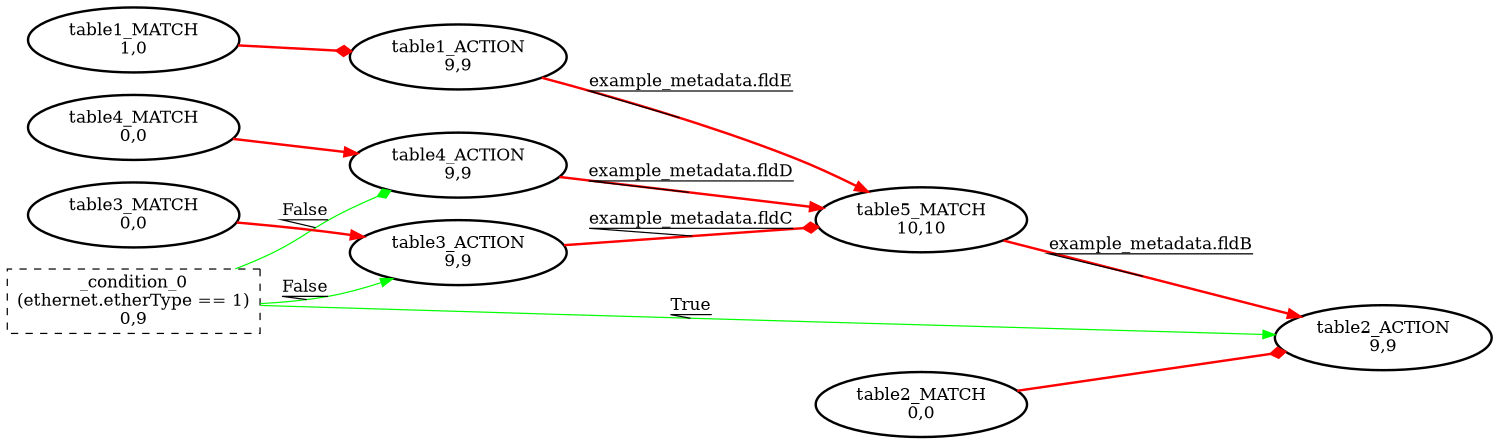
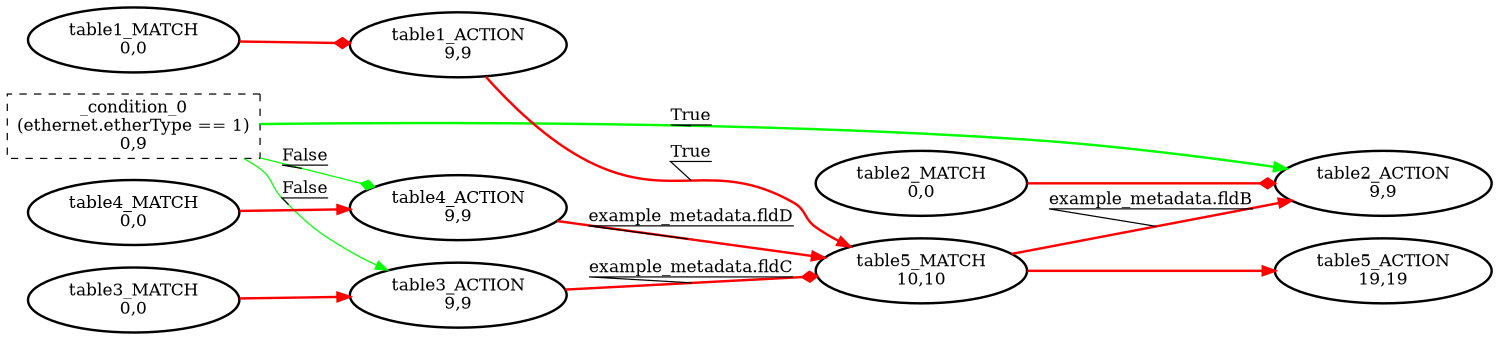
(134, 40) -> (134, 40)
(691, 82) -> (691, 152)
none -> (1383, 271)
(762, 320) -> (768, 128)
